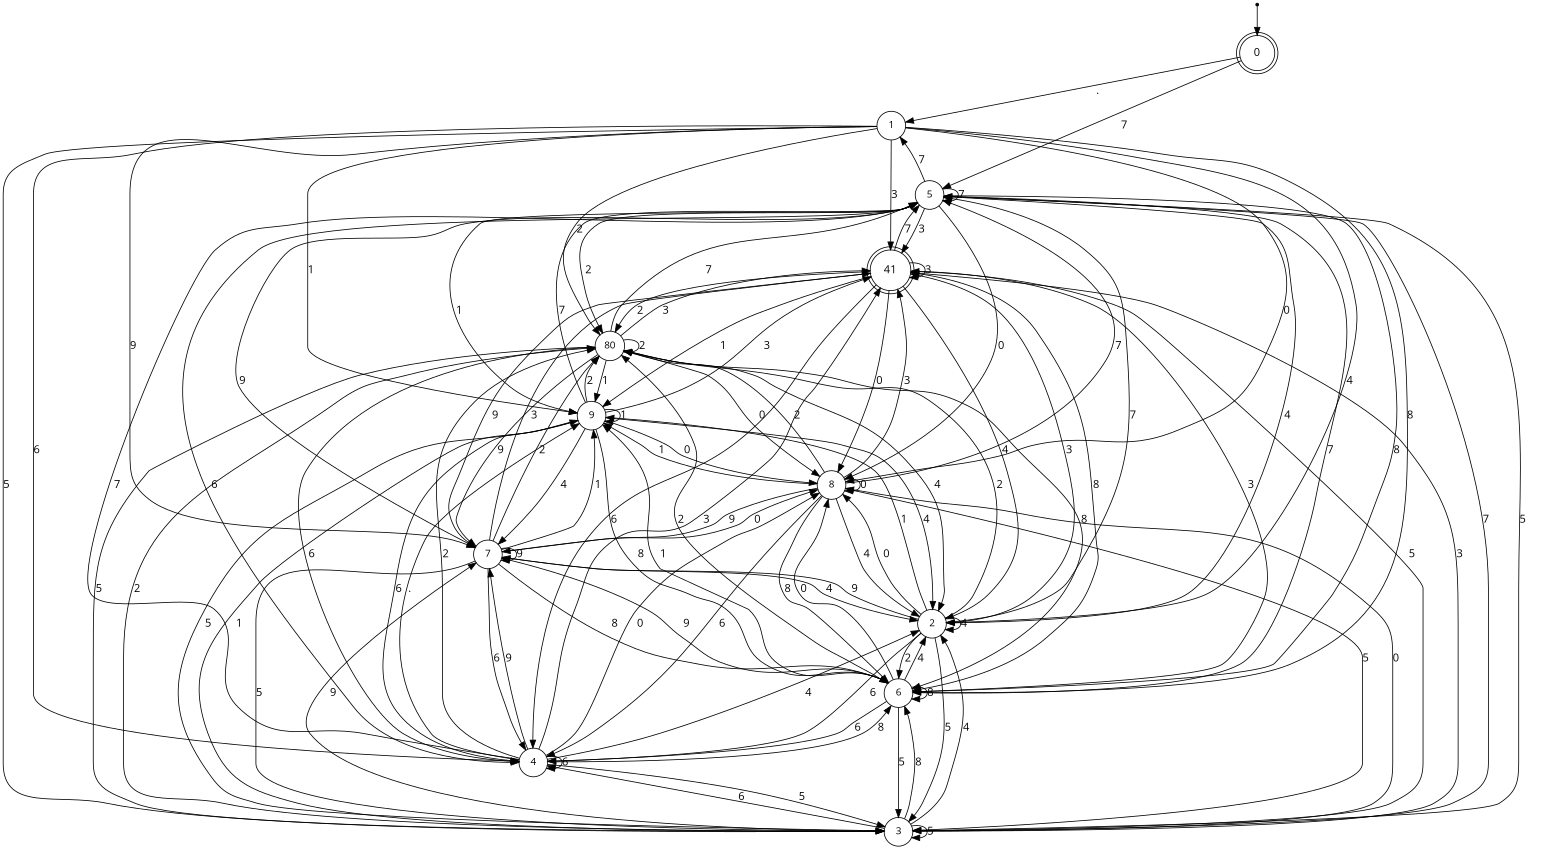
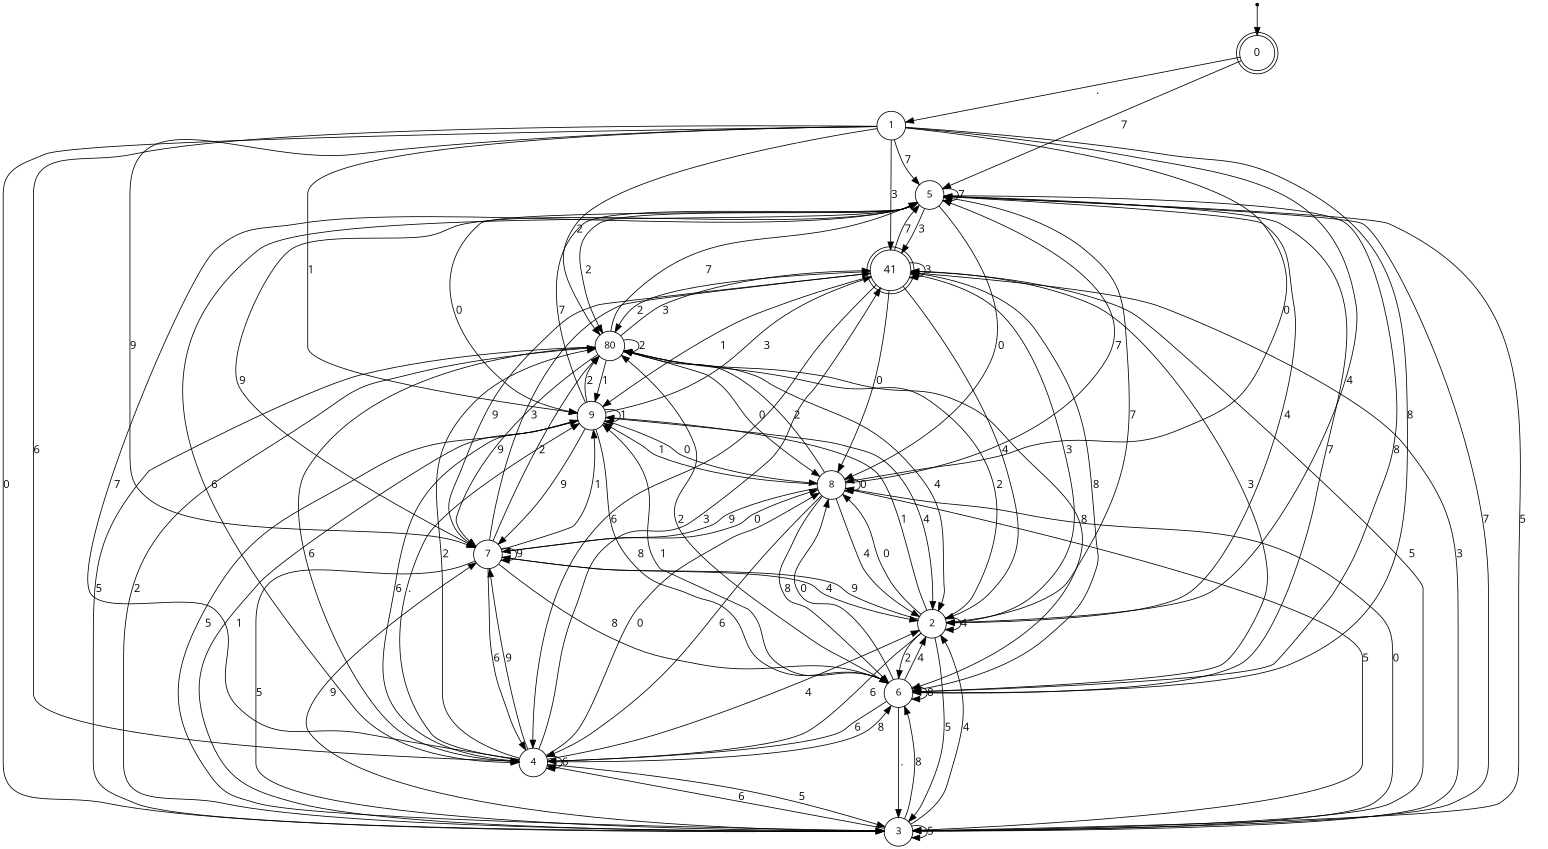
(916, 162) -> (902, 160)
(460, 311) -> (460, 311)
(899, 397) -> none
(7, 485) -> (7, 485)
(564, 485) -> (564, 485)
(701, 651) -> none
(902, 762) -> (902, 762)
